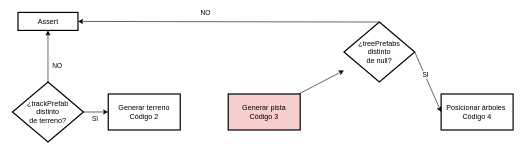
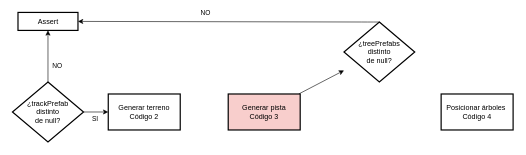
(428, 81) -> none
(48, 112) -> (48, 112)
